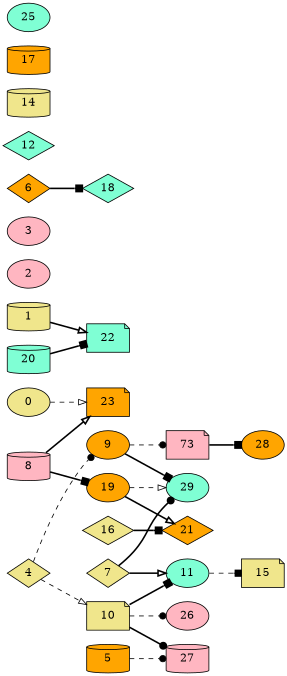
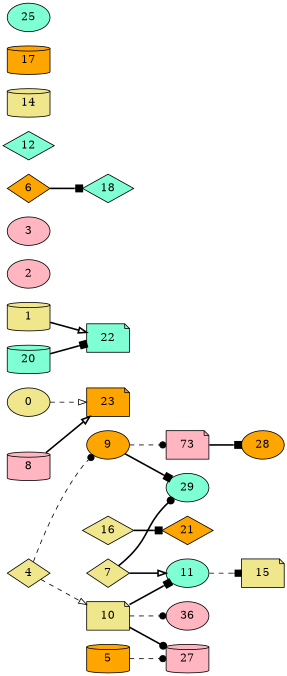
(108, 488) -> none
(188, 616) -> (188, 616)
